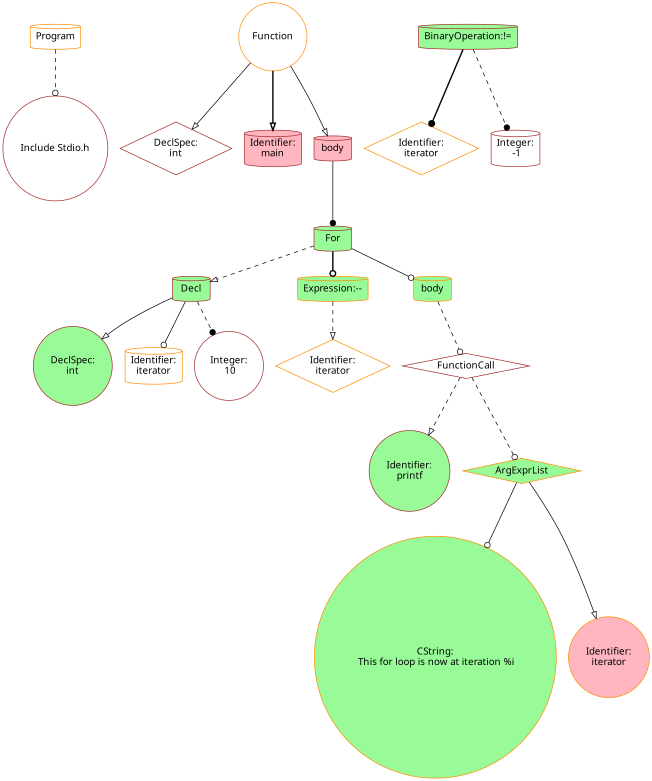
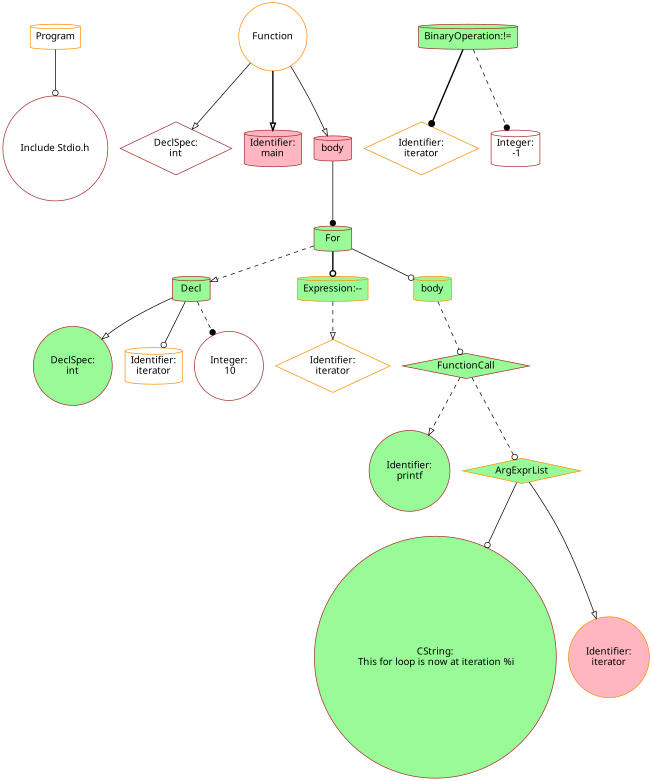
(55, 70) -> (55, 70)
(466, 366) -> (466, 366)
(435, 657) -> (435, 657)
